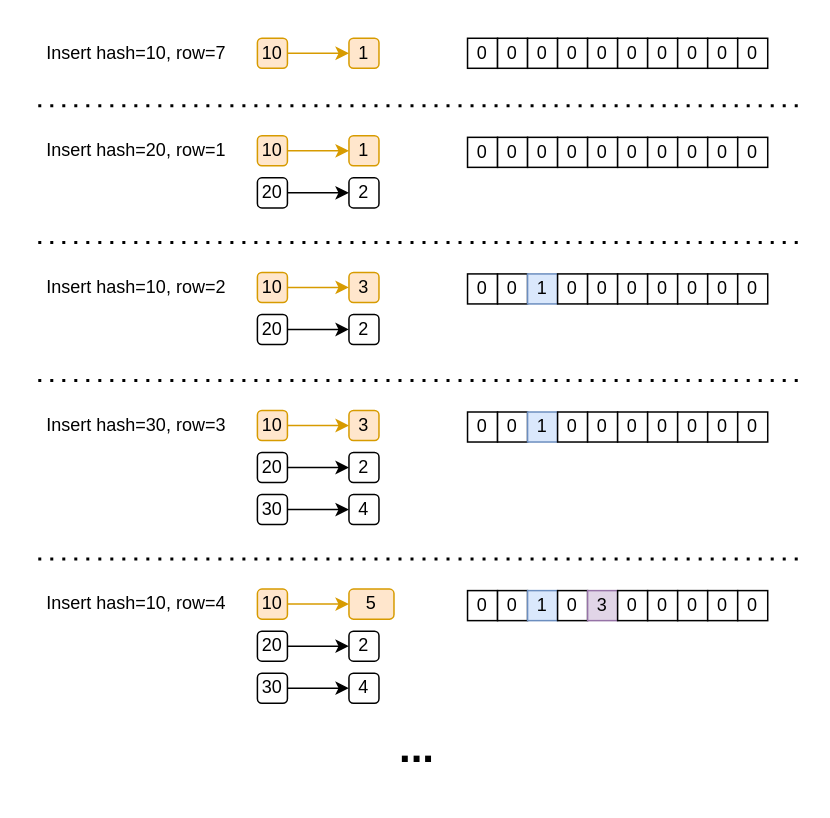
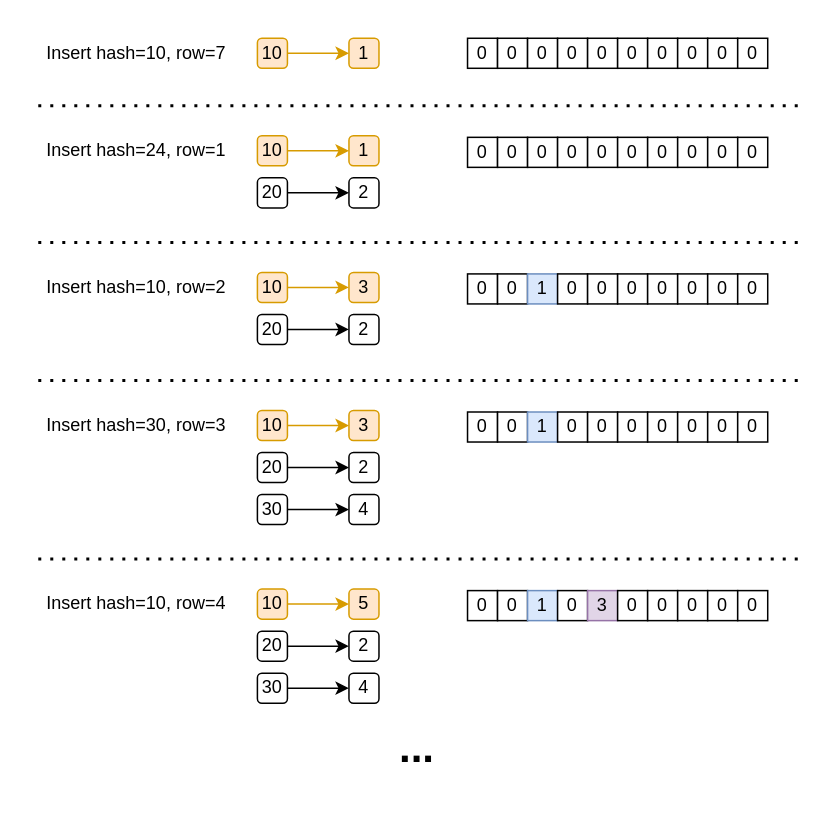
(137, 151) -> (137, 151)
(371, 604) -> (364, 604)
